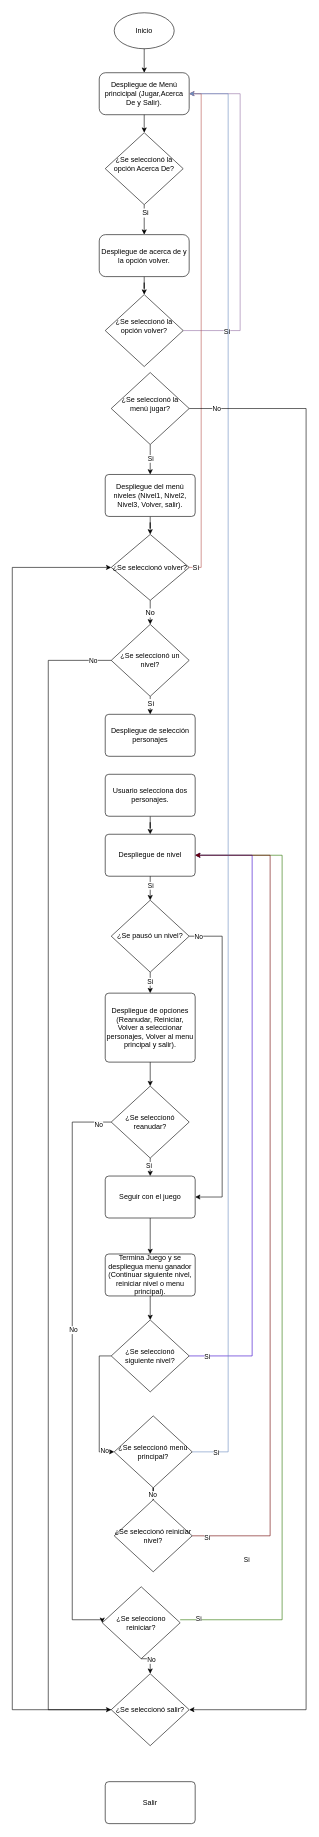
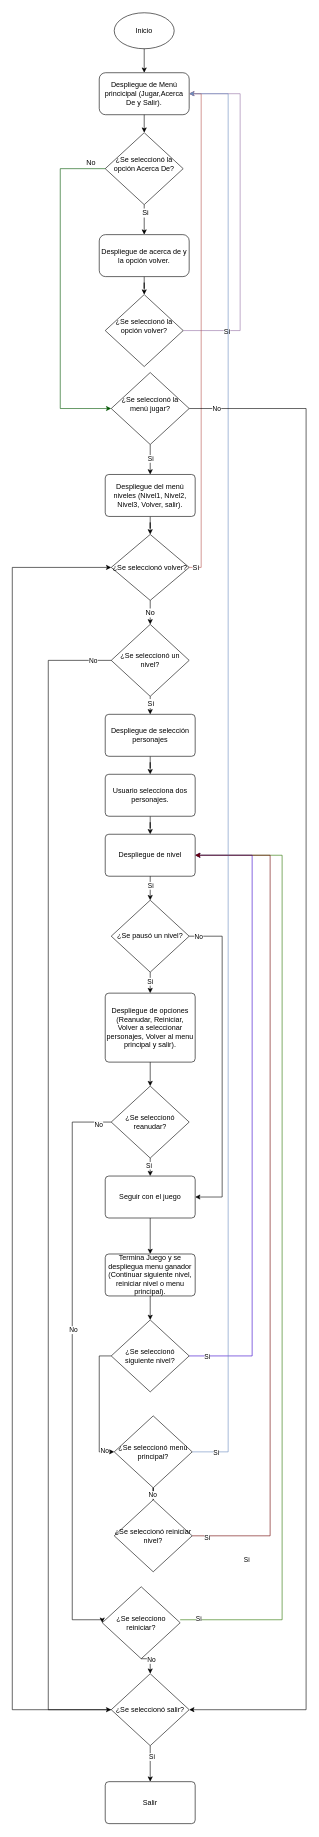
none -> (82, 408)
none -> (150, 765)
none -> (150, 1756)
